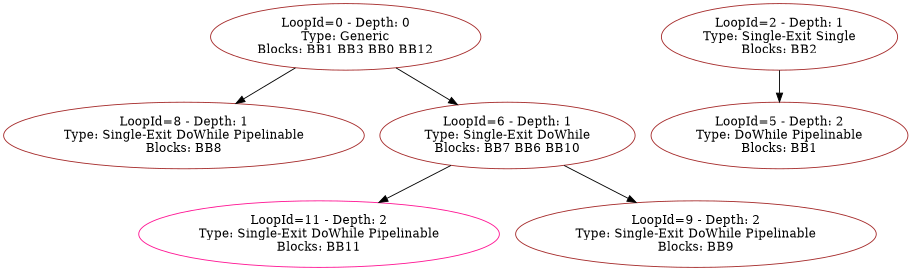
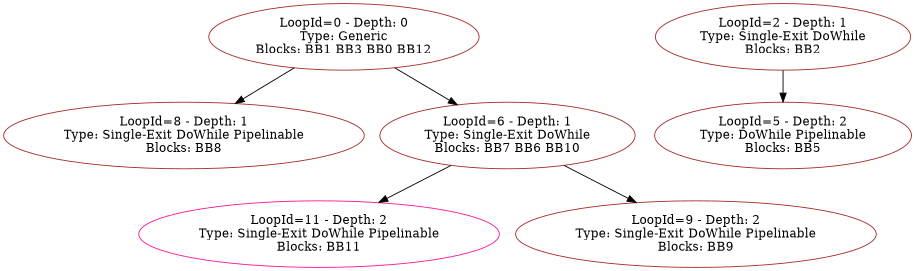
(780, 37) -> (783, 37)
(780, 135) -> (783, 135)
